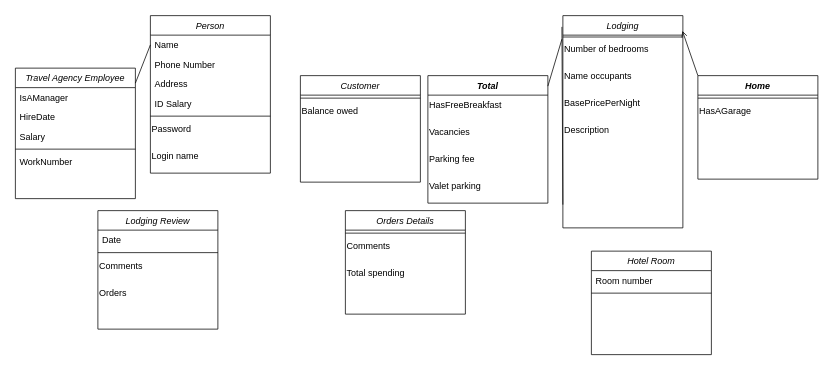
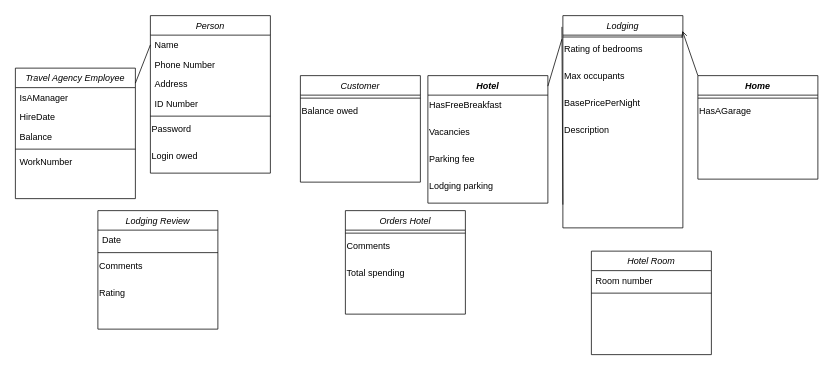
(607, 49) -> (606, 49)
(598, 76) -> (596, 76)
(488, 86) -> (488, 86)
(175, 104) -> (176, 104)
(33, 137) -> (36, 137)
(175, 157) -> (175, 157)
(459, 187) -> (464, 187)
(405, 221) -> (405, 221)
(114, 293) -> (113, 293)
